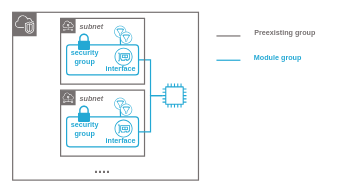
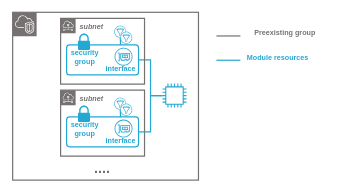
(278, 58) -> (278, 58)
